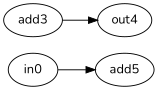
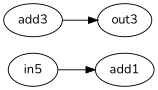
(125, 20) -> (125, 20)
(33, 70) -> (33, 70)
(125, 70) -> (125, 70)
